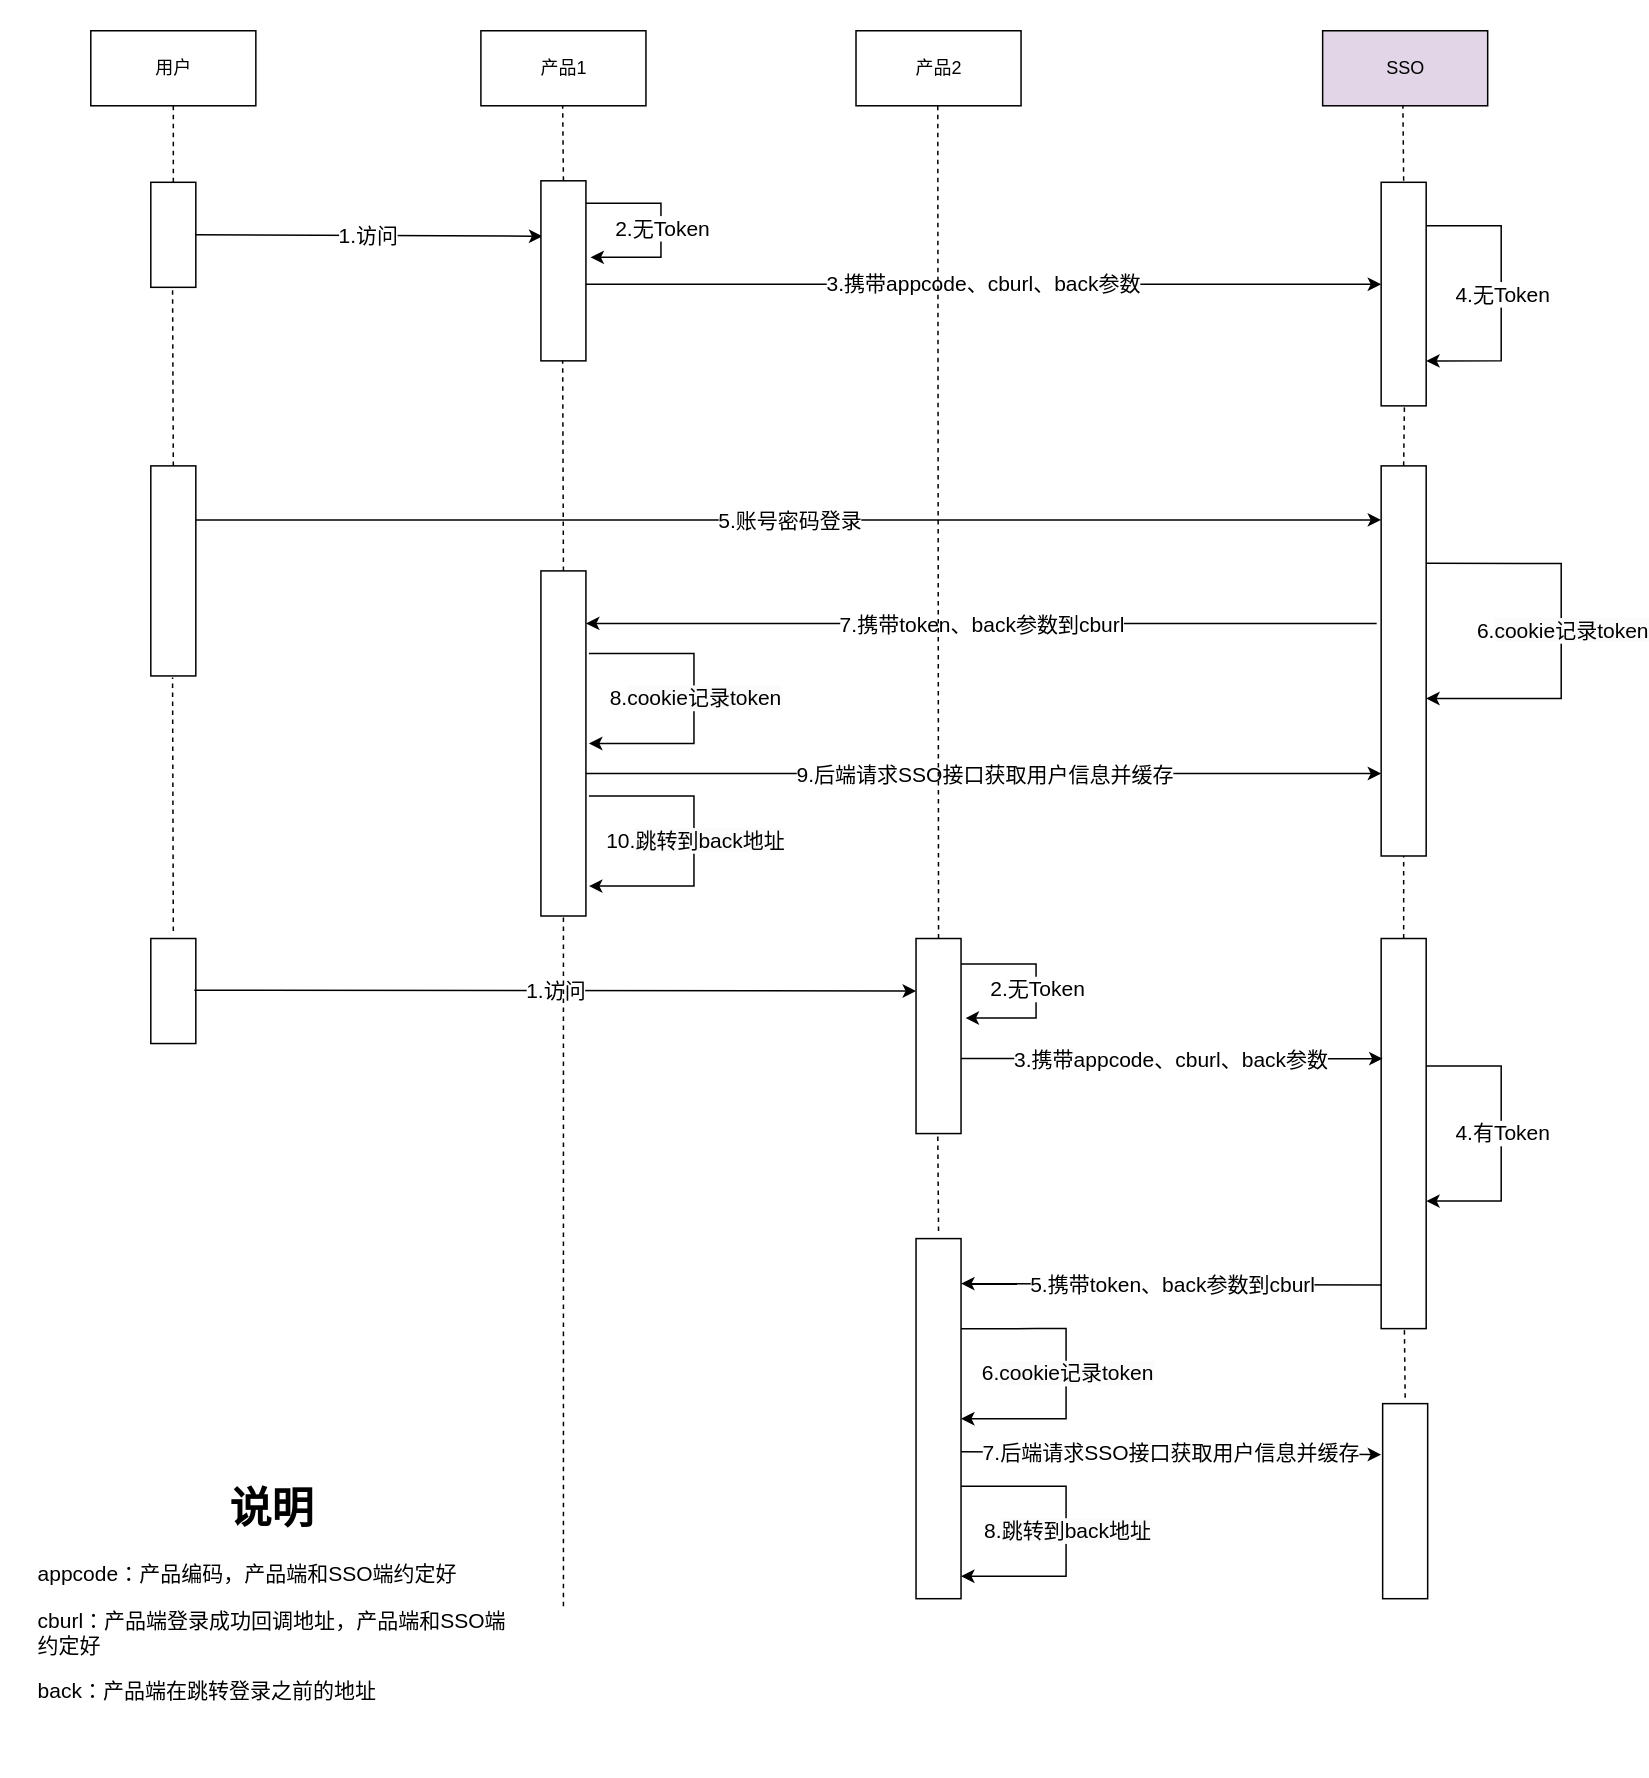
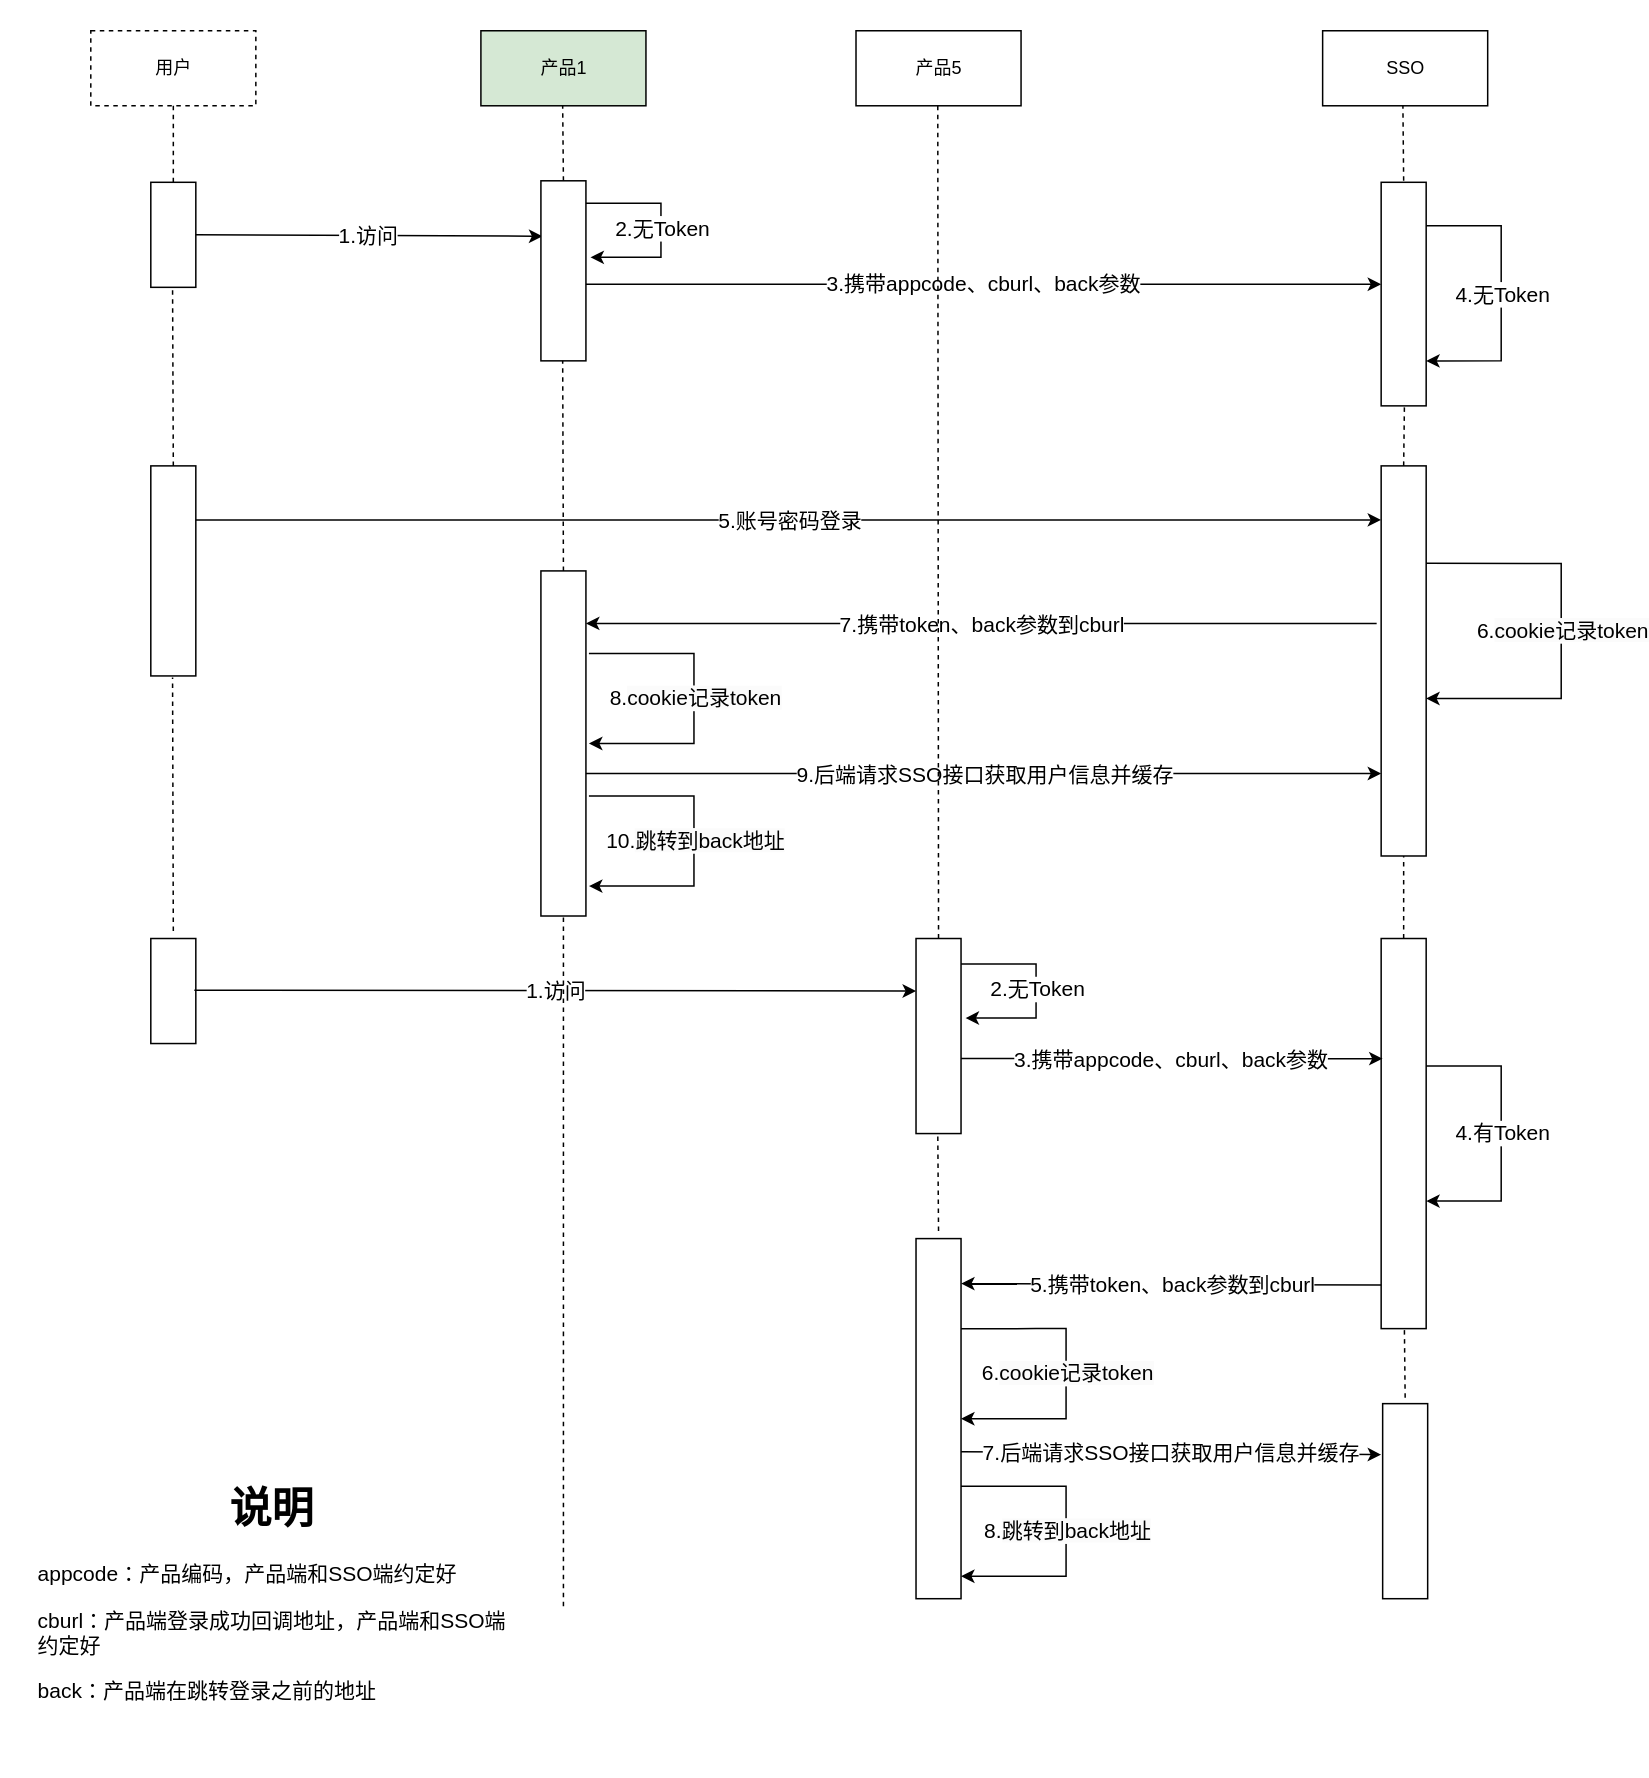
(173, 68) -> (173, 68)
(563, 68) -> (563, 68)
(939, 68) -> (939, 68)
(1405, 68) -> (1405, 68)
